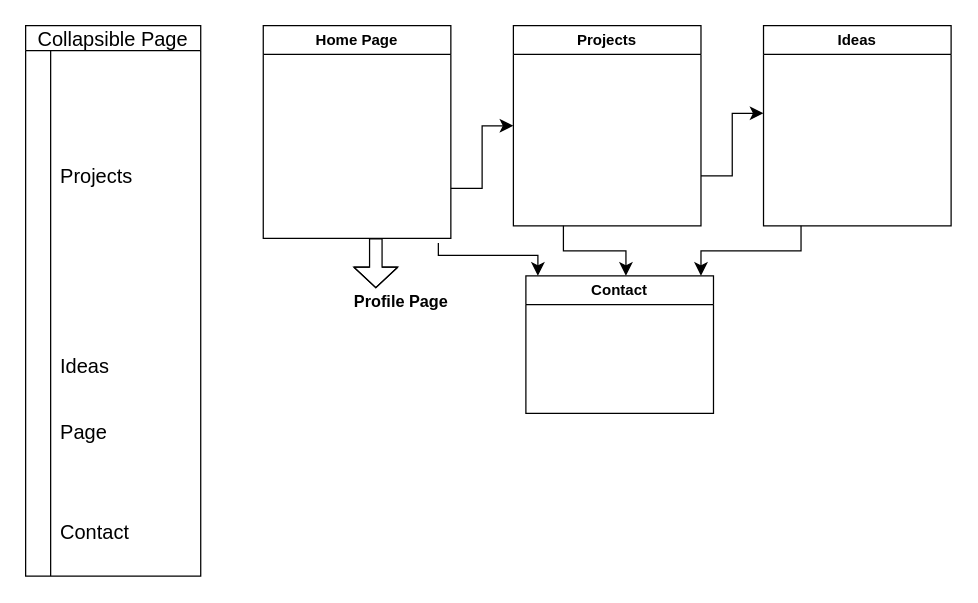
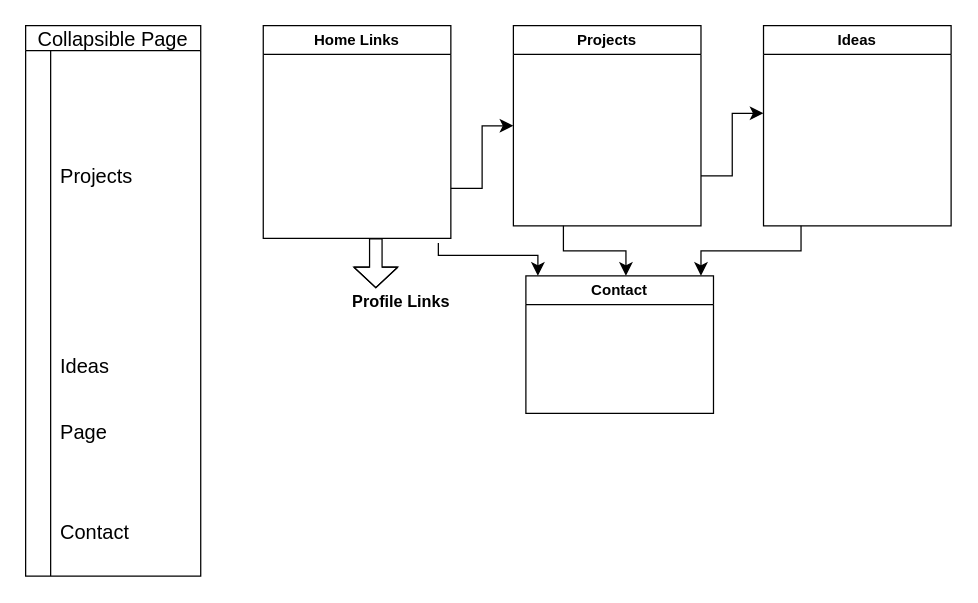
(357, 41) -> (357, 41)
(401, 301) -> (401, 301)
